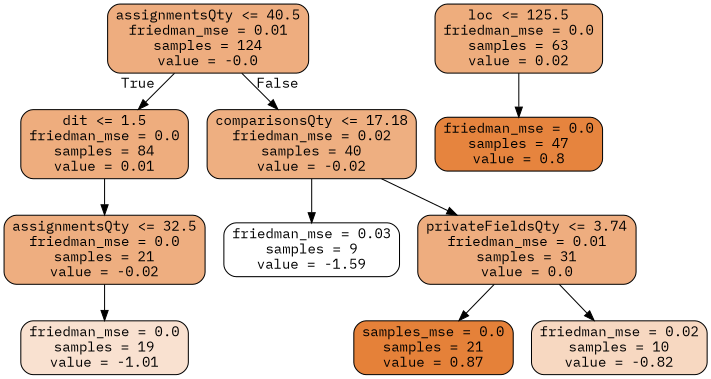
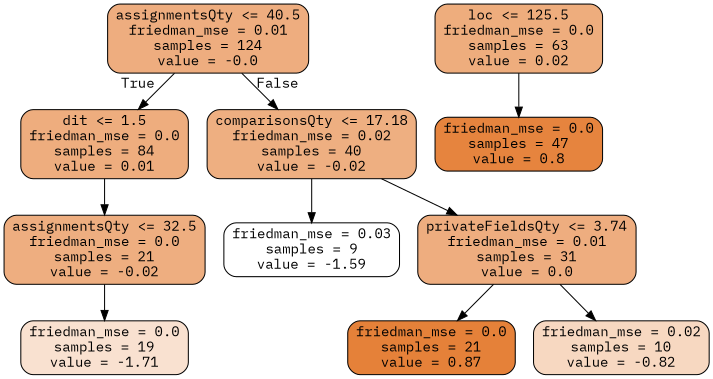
(105, 348) -> (105, 348)
(434, 348) -> (431, 348)
